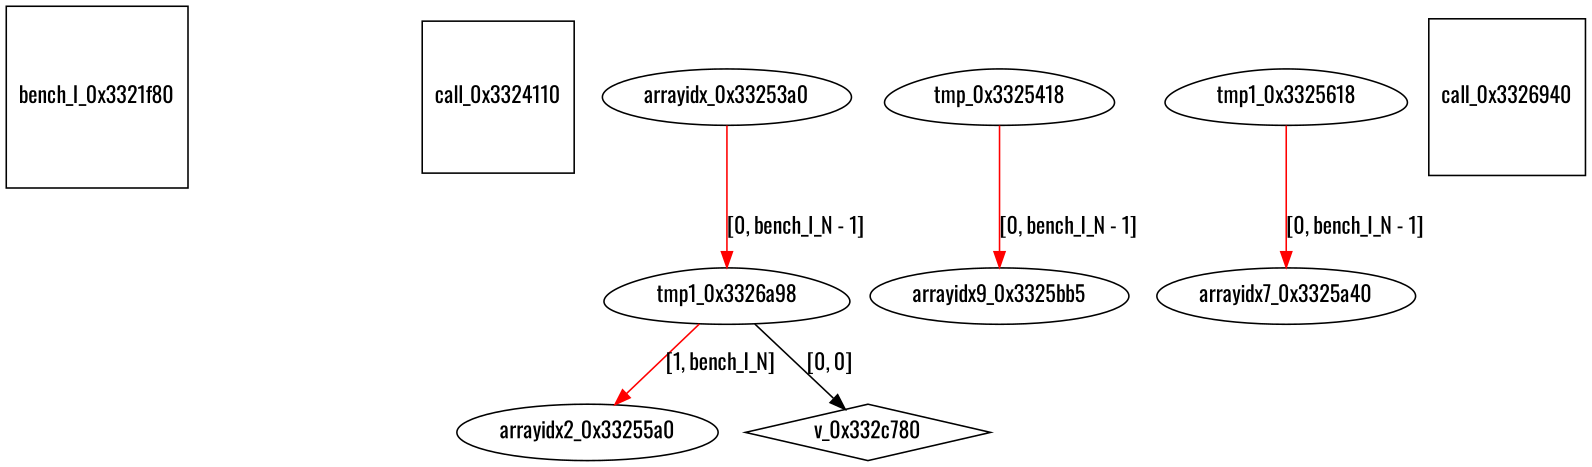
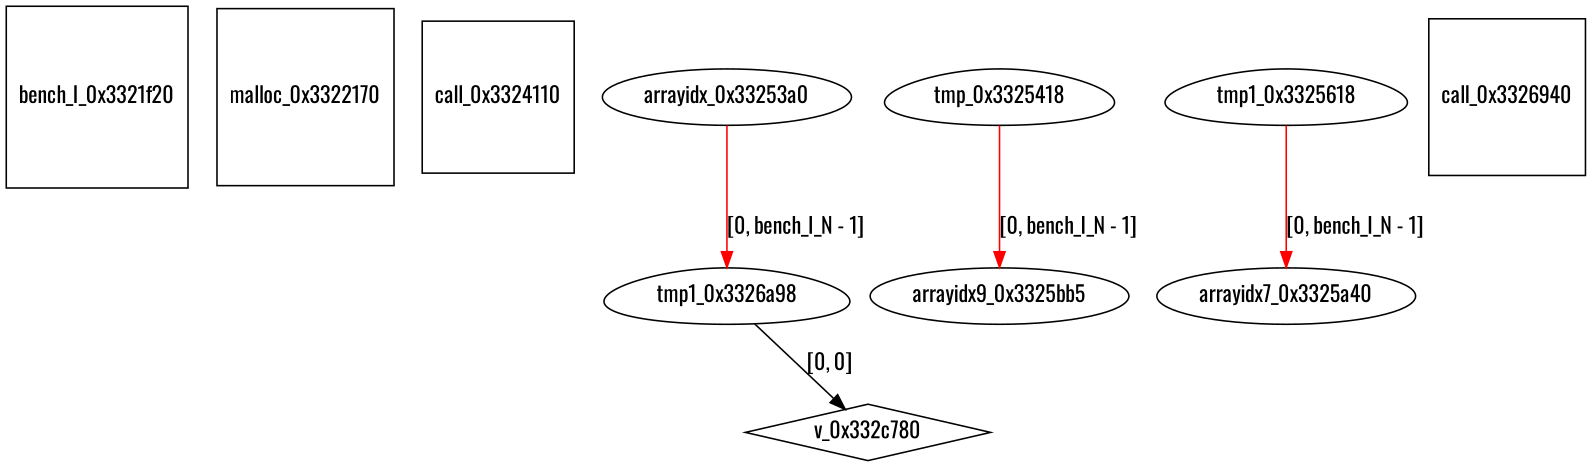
(97, 97) -> (97, 97)
none -> (306, 97)
(588, 432) -> none
